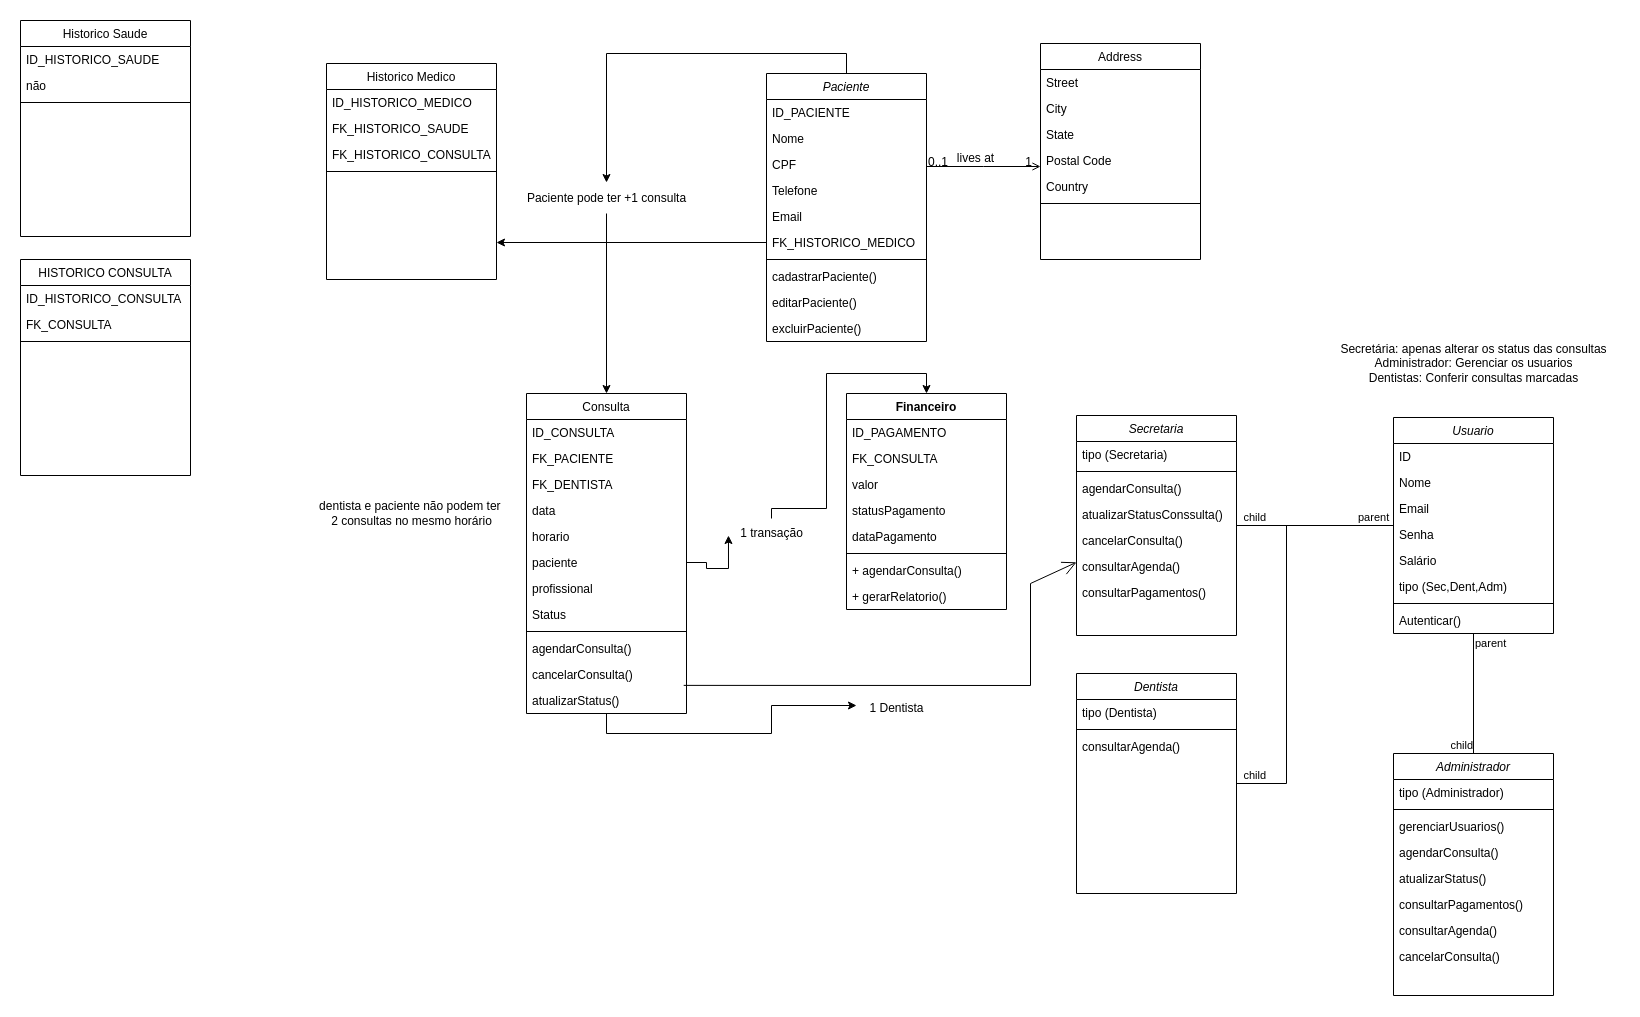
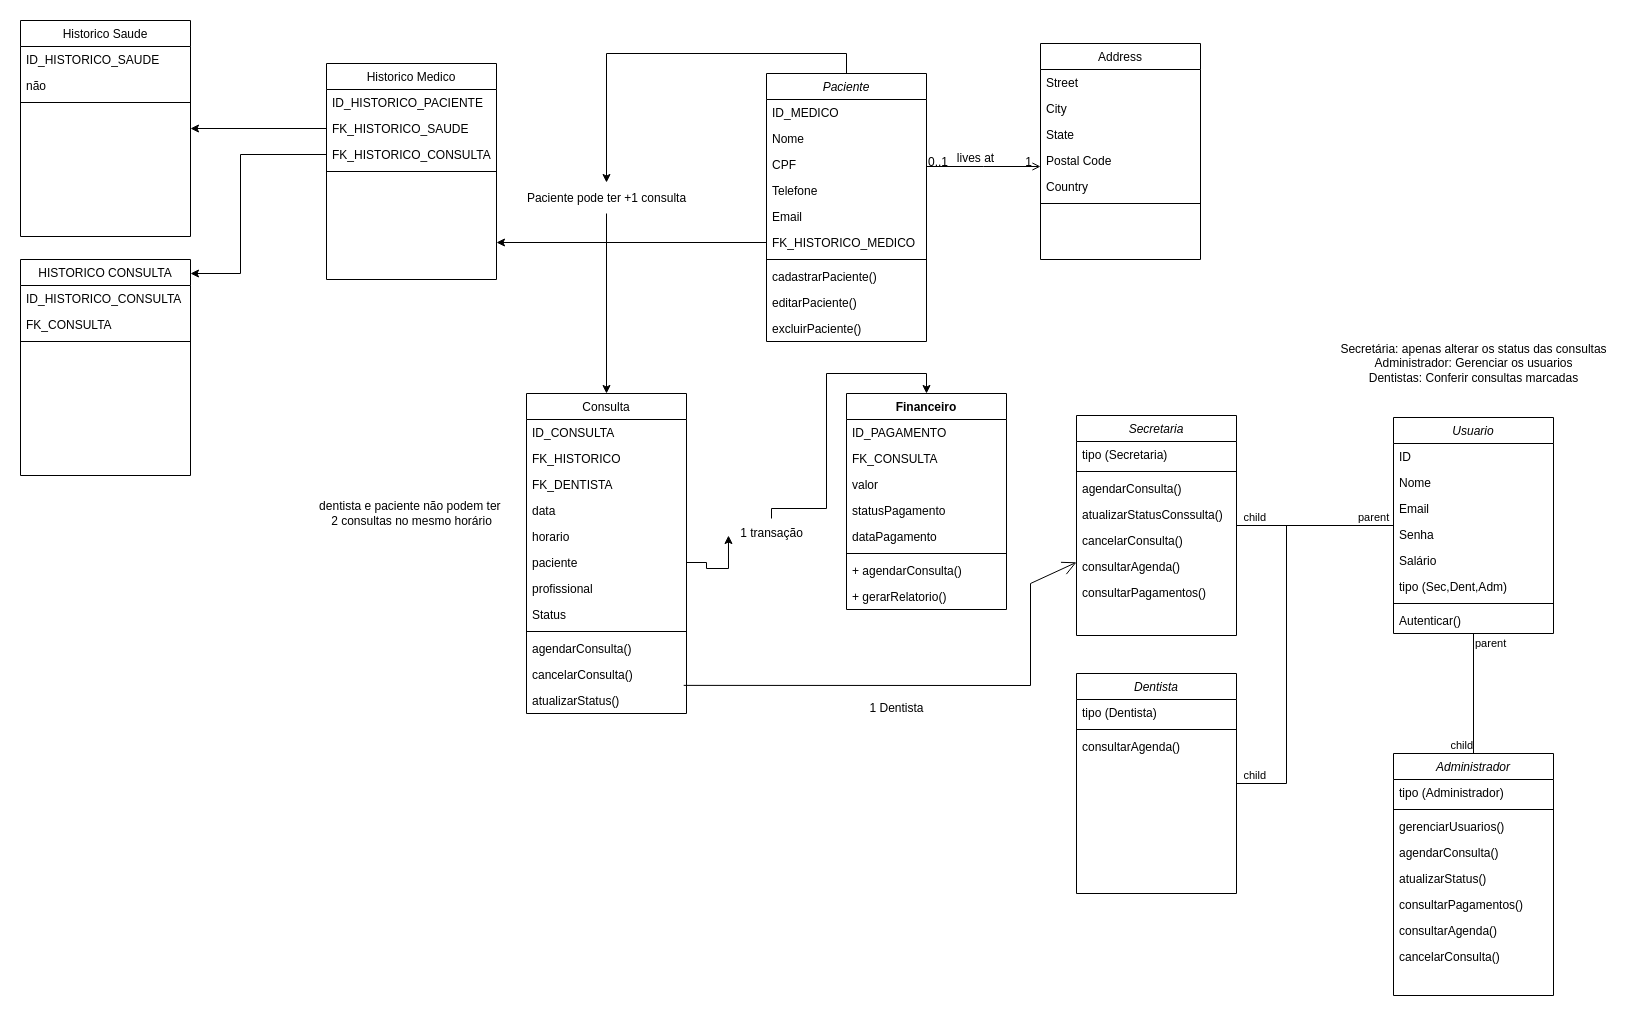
(396, 103) -> (403, 103)
(809, 113) -> (802, 113)
none -> (261, 129)
none -> (241, 194)
(569, 459) -> (572, 459)
(733, 734) -> none
